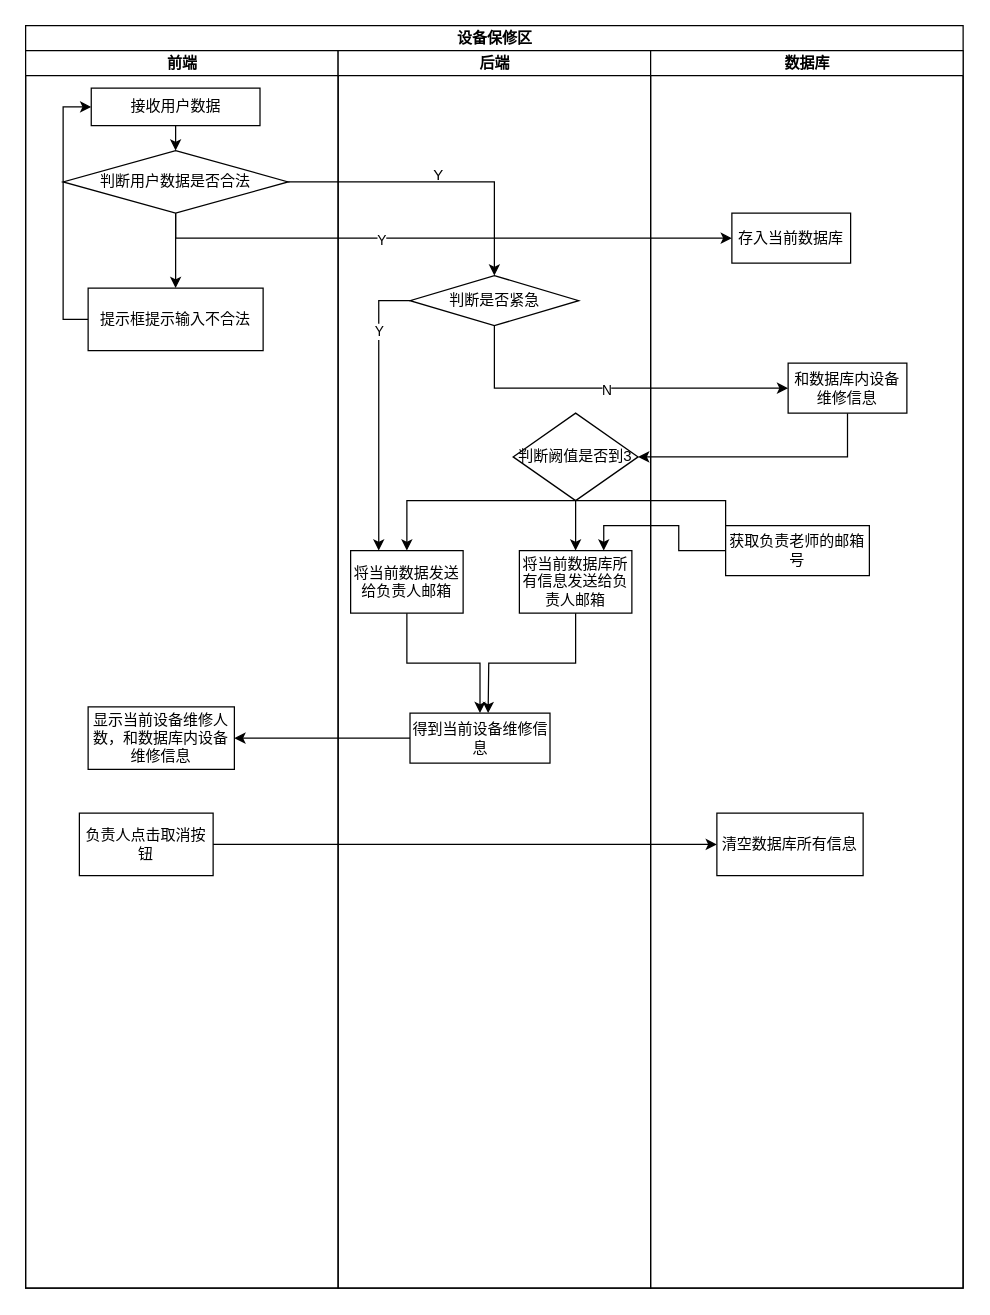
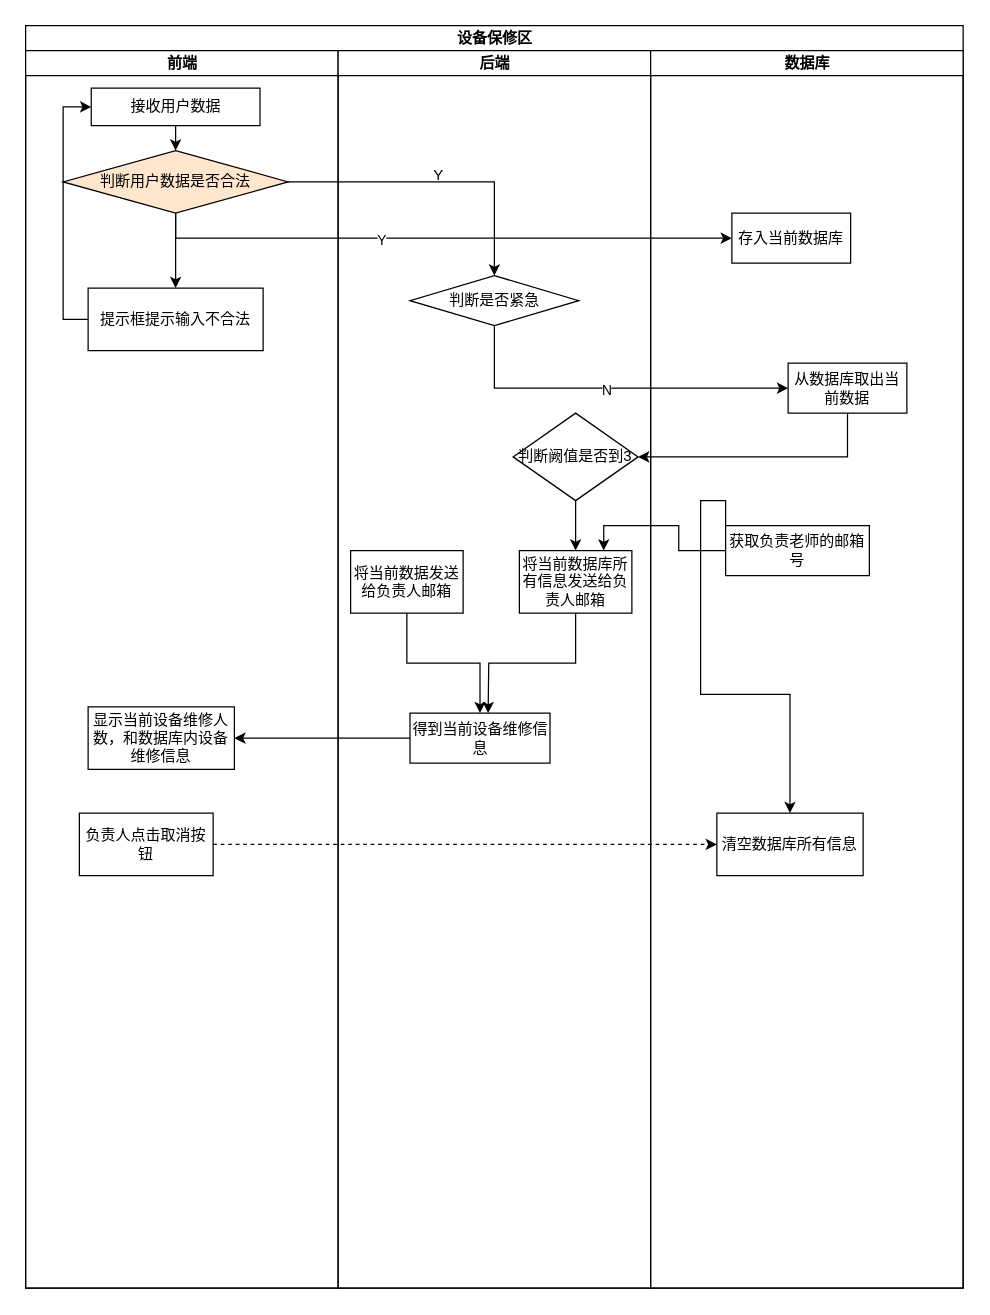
(176, 182) -> (176, 182)
(848, 388) -> (848, 388)
(379, 406) -> none
(533, 501) -> (703, 694)
(462, 844) -> (462, 844)
